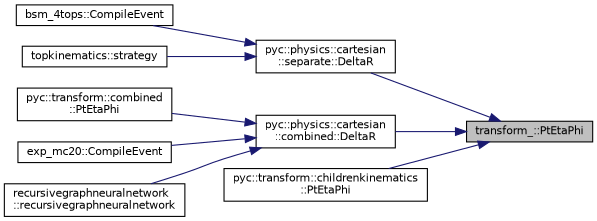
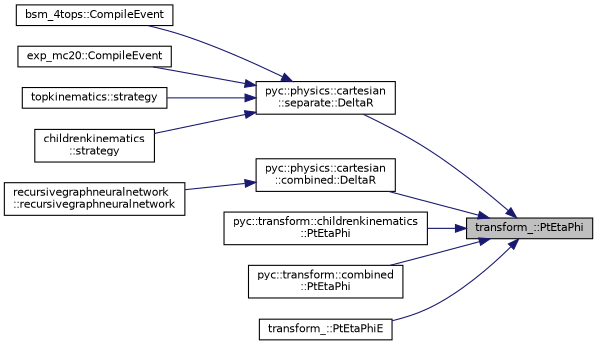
(208, 118) -> (435, 254)
(208, 142) -> (199, 75)
none -> (95, 146)
none -> (326, 330)
